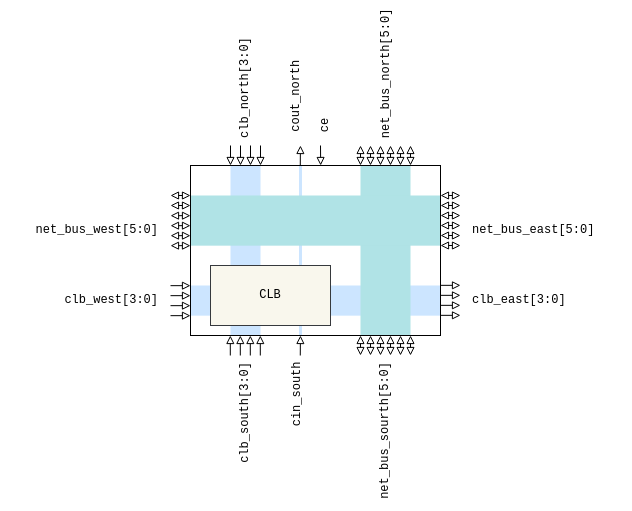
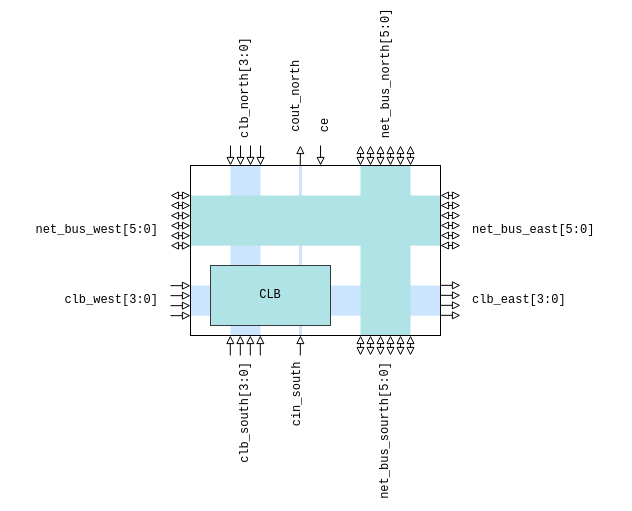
(271, 296) -> (271, 296)
